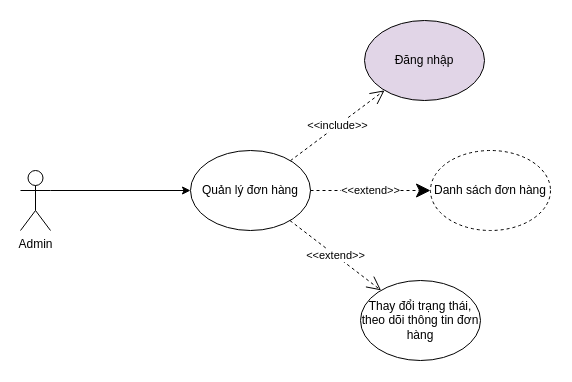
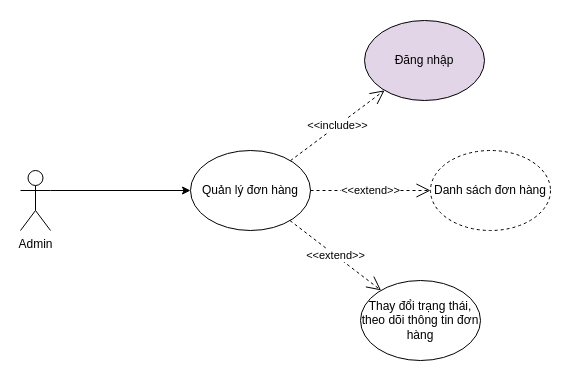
(418, 191) -> (421, 191)
